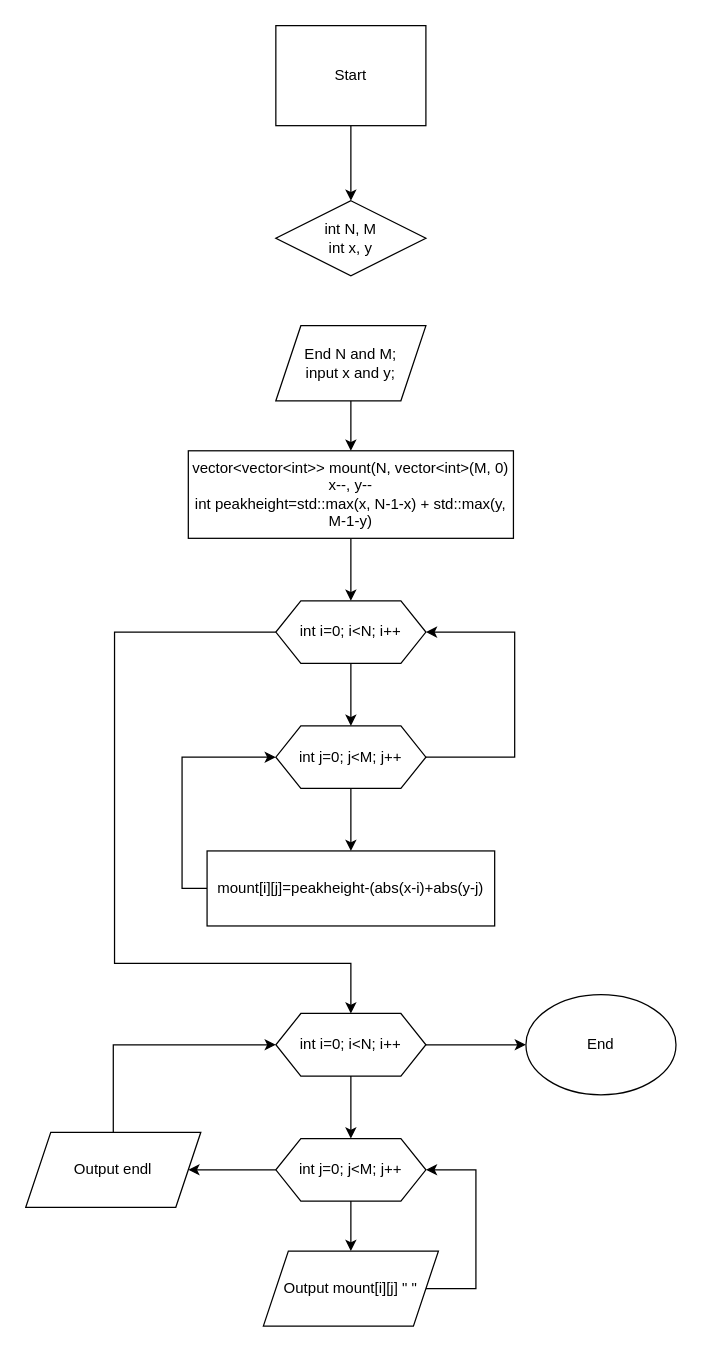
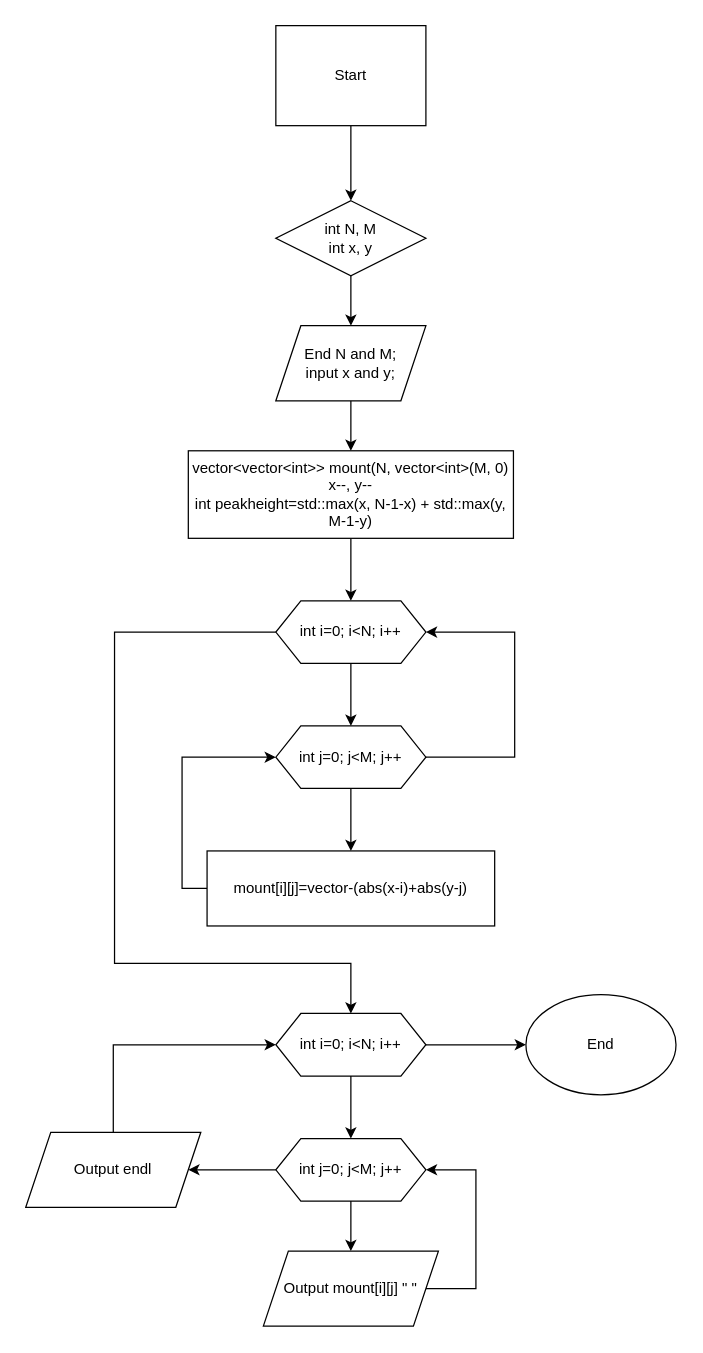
none -> (351, 297)
(351, 888) -> (351, 888)
